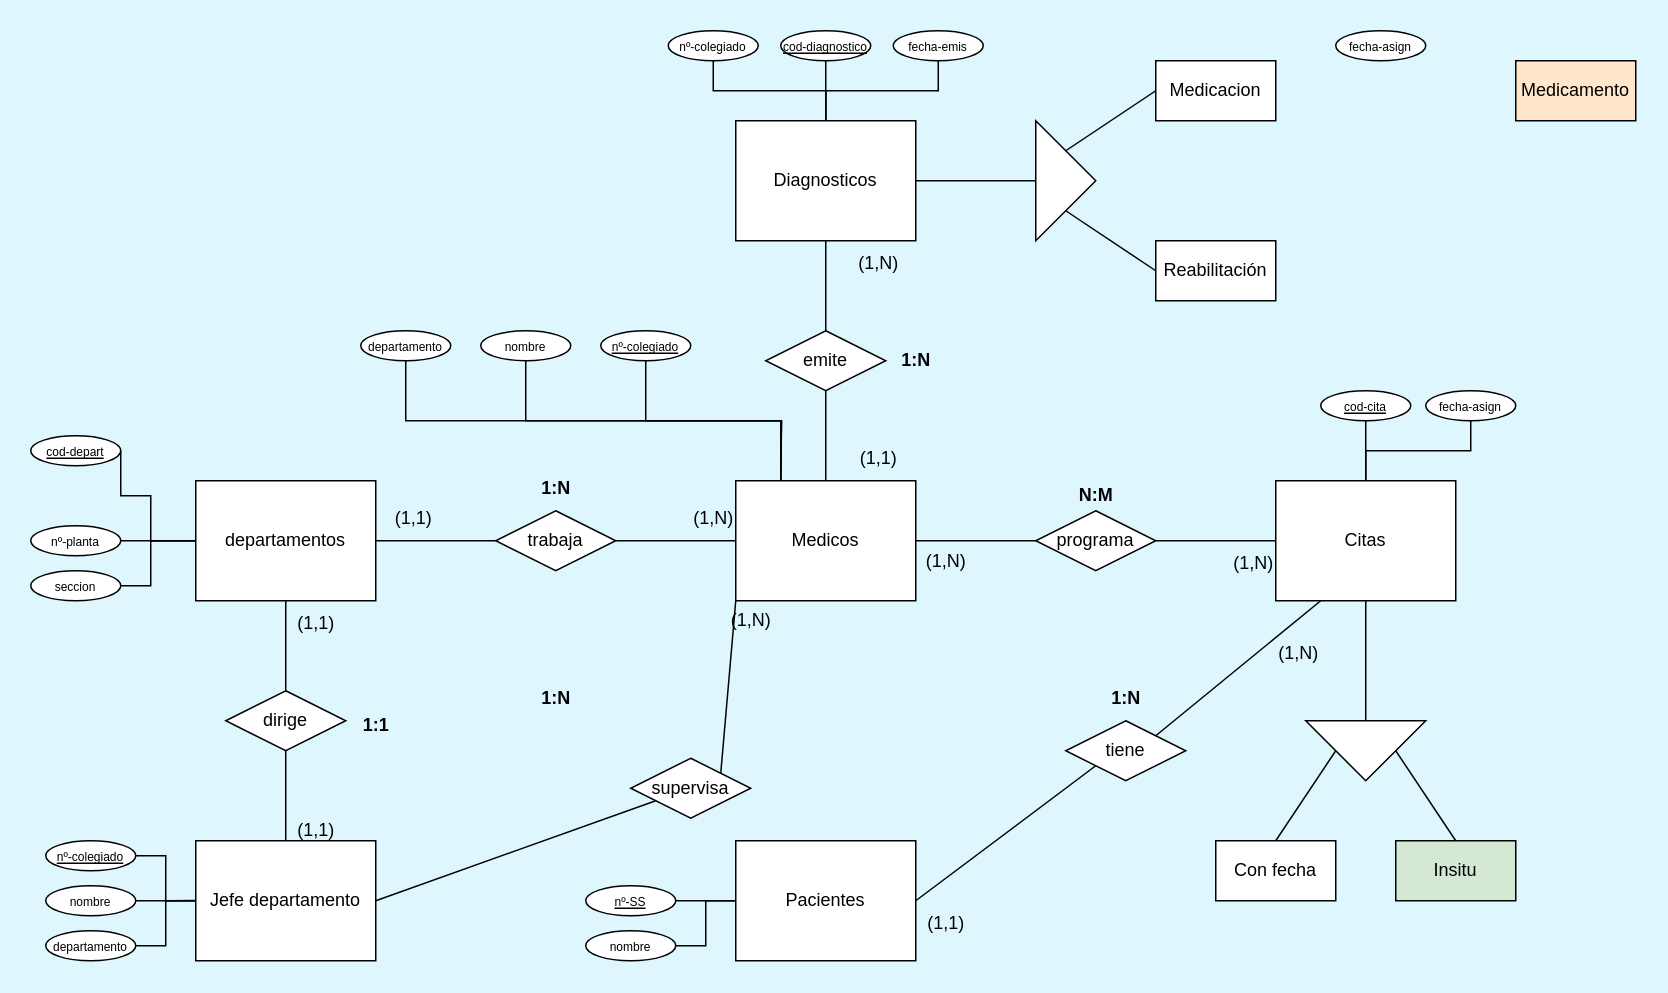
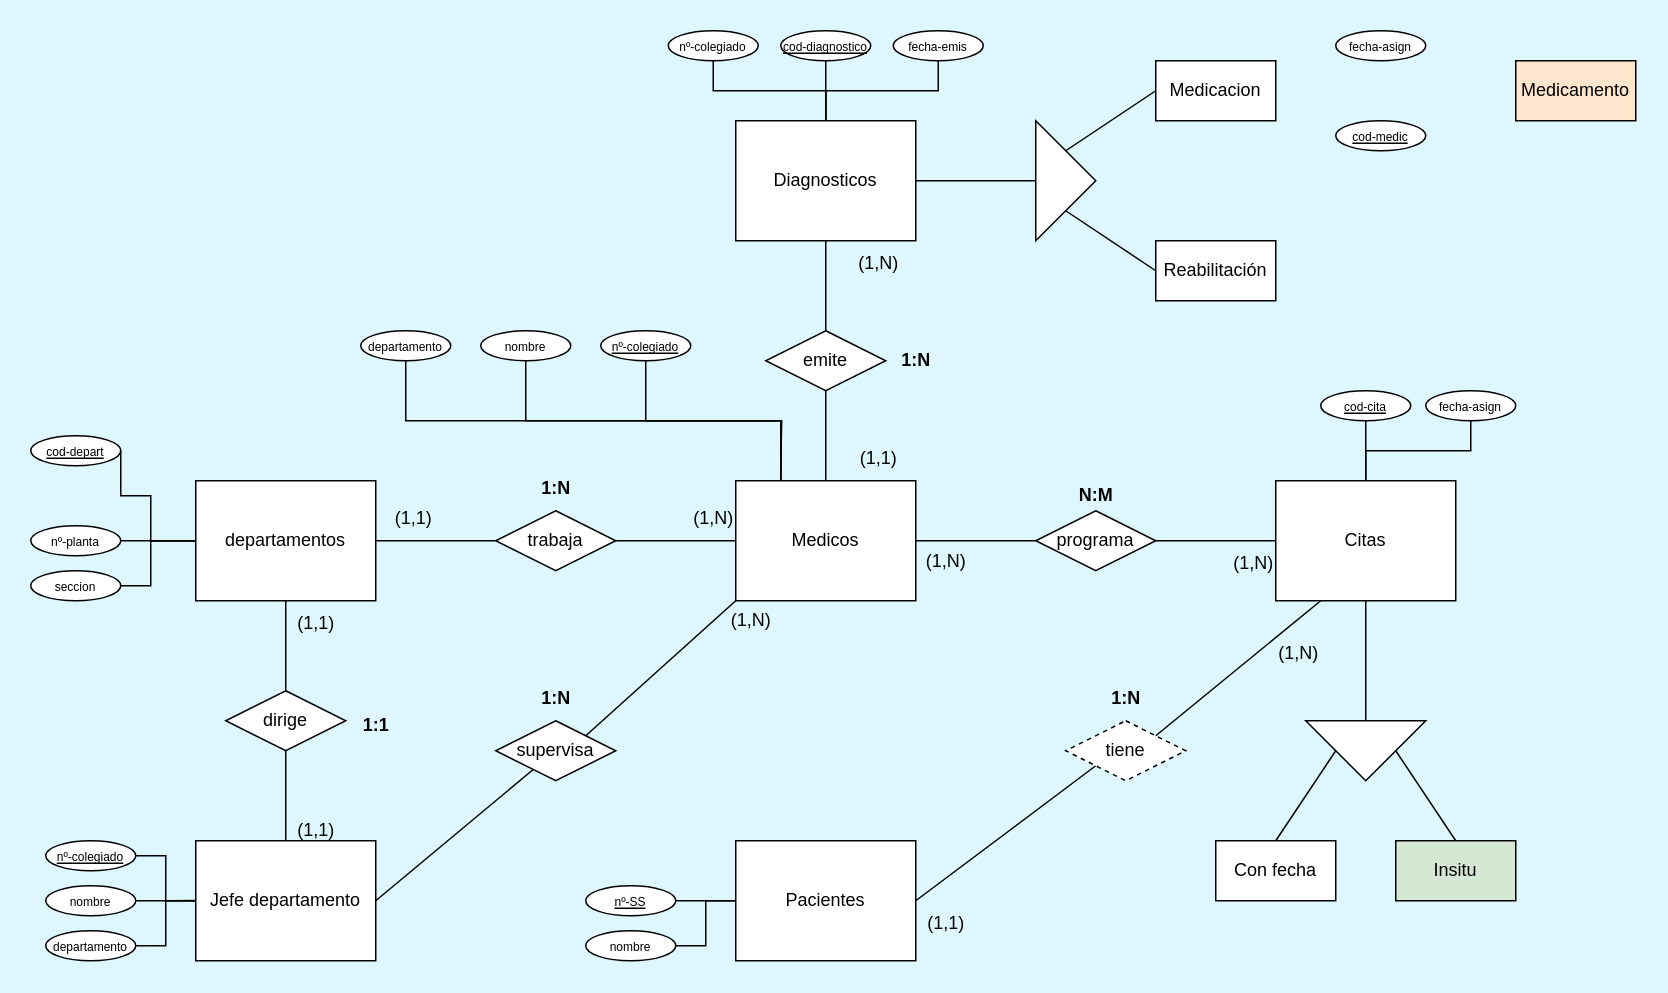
none -> (1381, 136)
(1126, 751) -> (1126, 751)
(691, 788) -> (556, 751)
